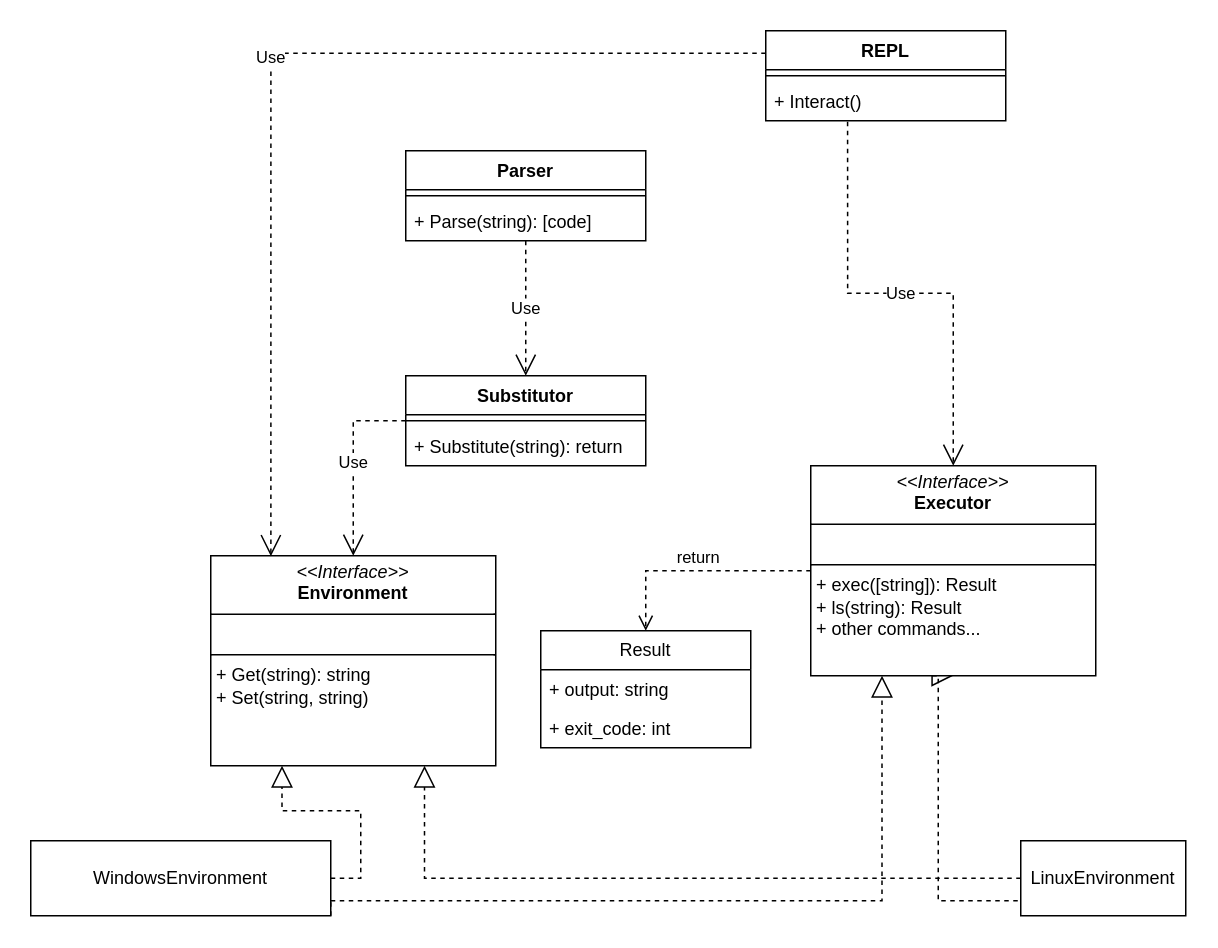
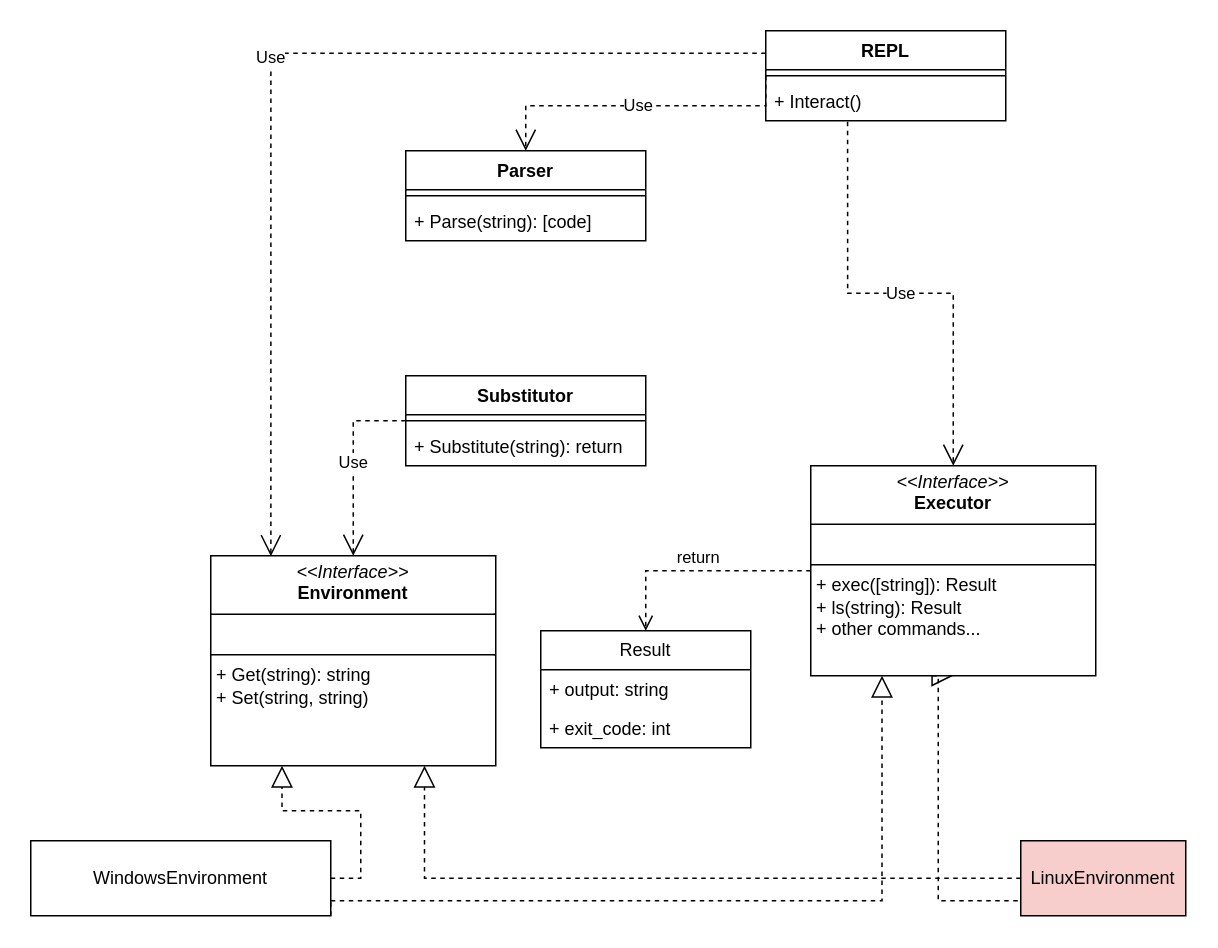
none -> (624, 106)
(526, 307) -> none
(1103, 878) -> (1103, 878)
